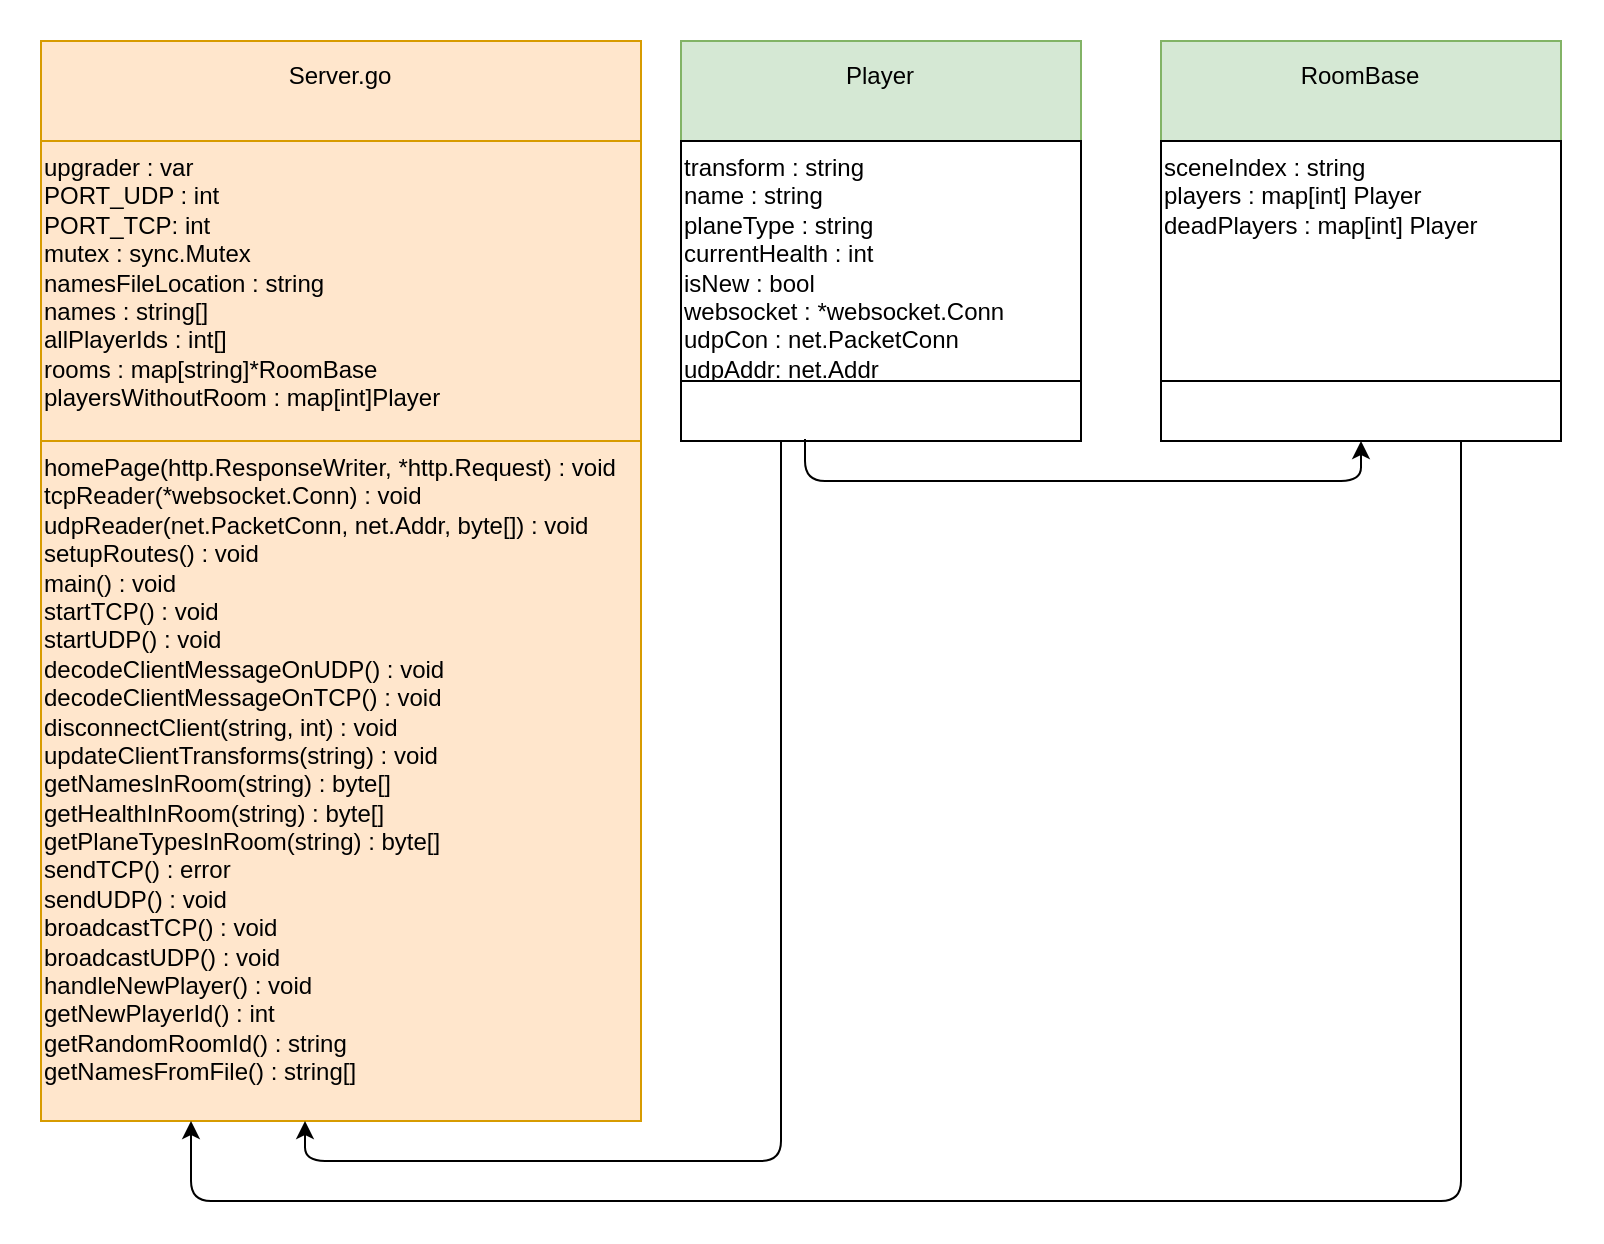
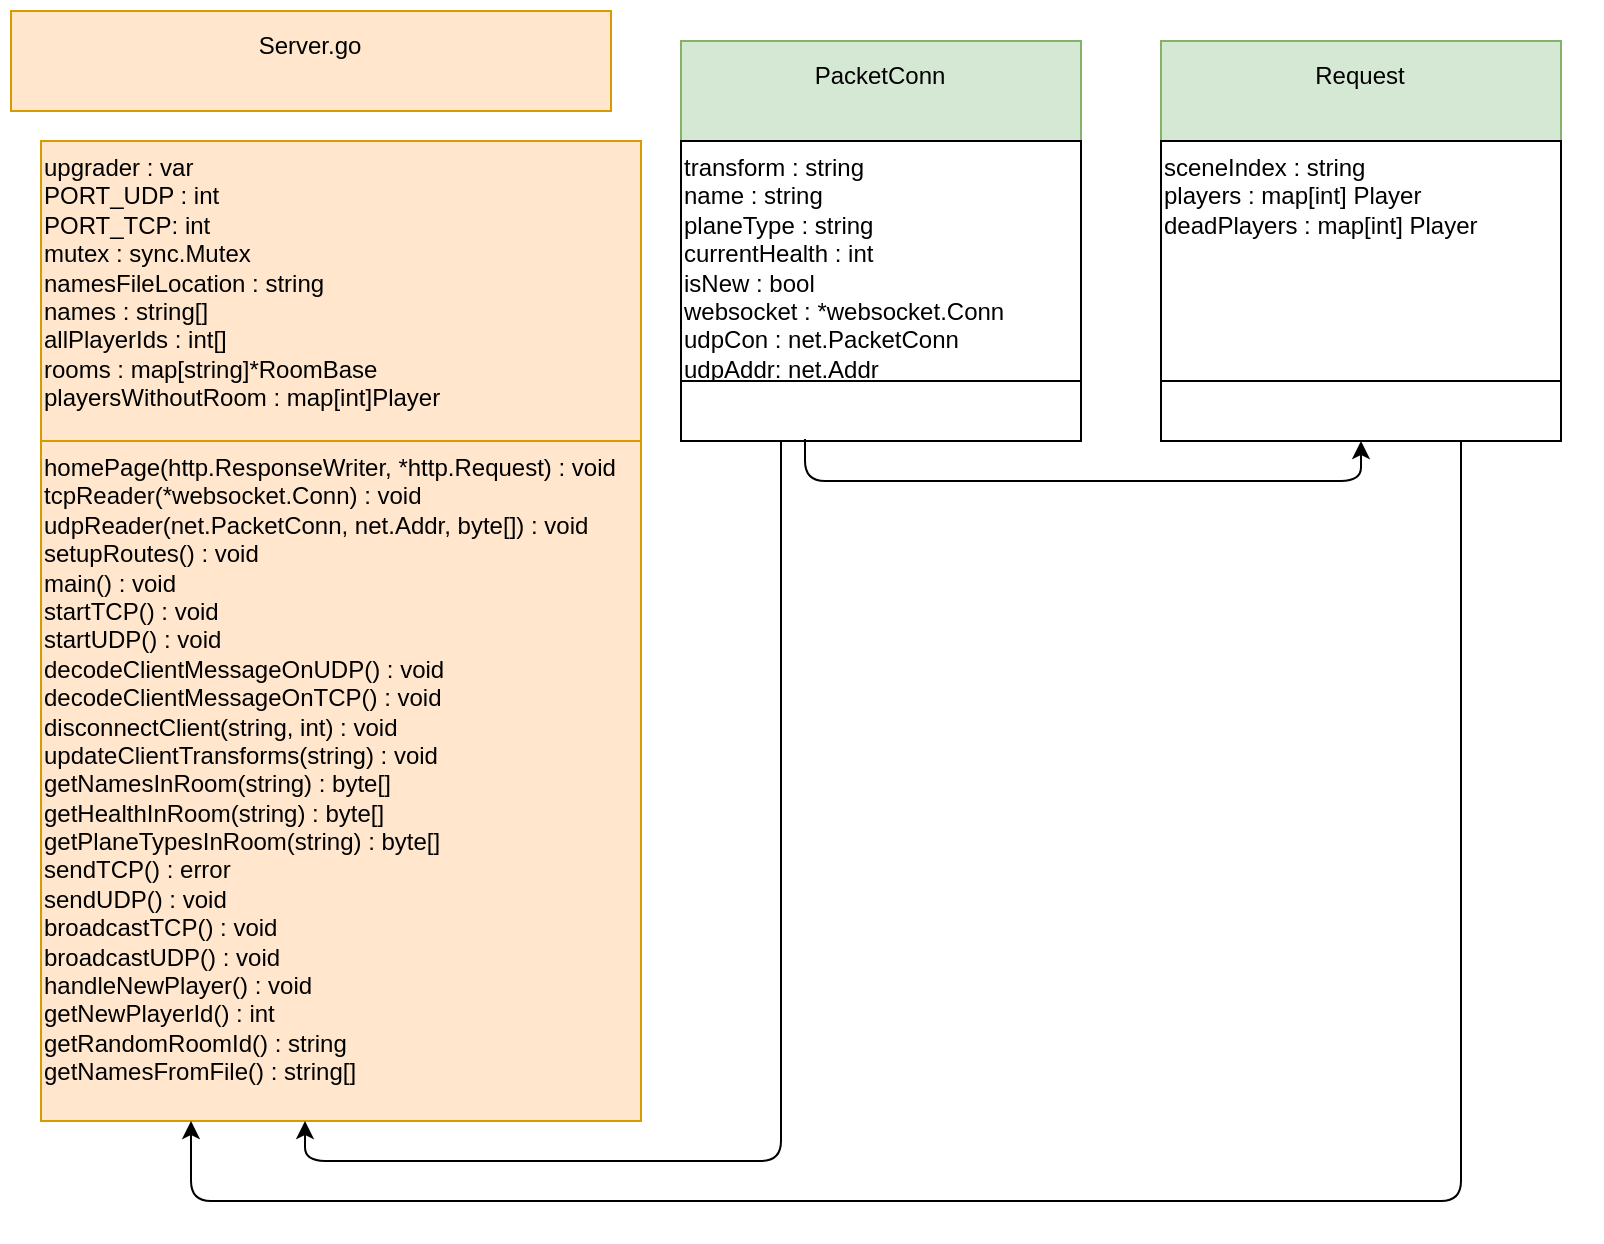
(341, 91) -> (311, 61)
(881, 91) -> (881, 91)
(1361, 91) -> (1361, 91)
